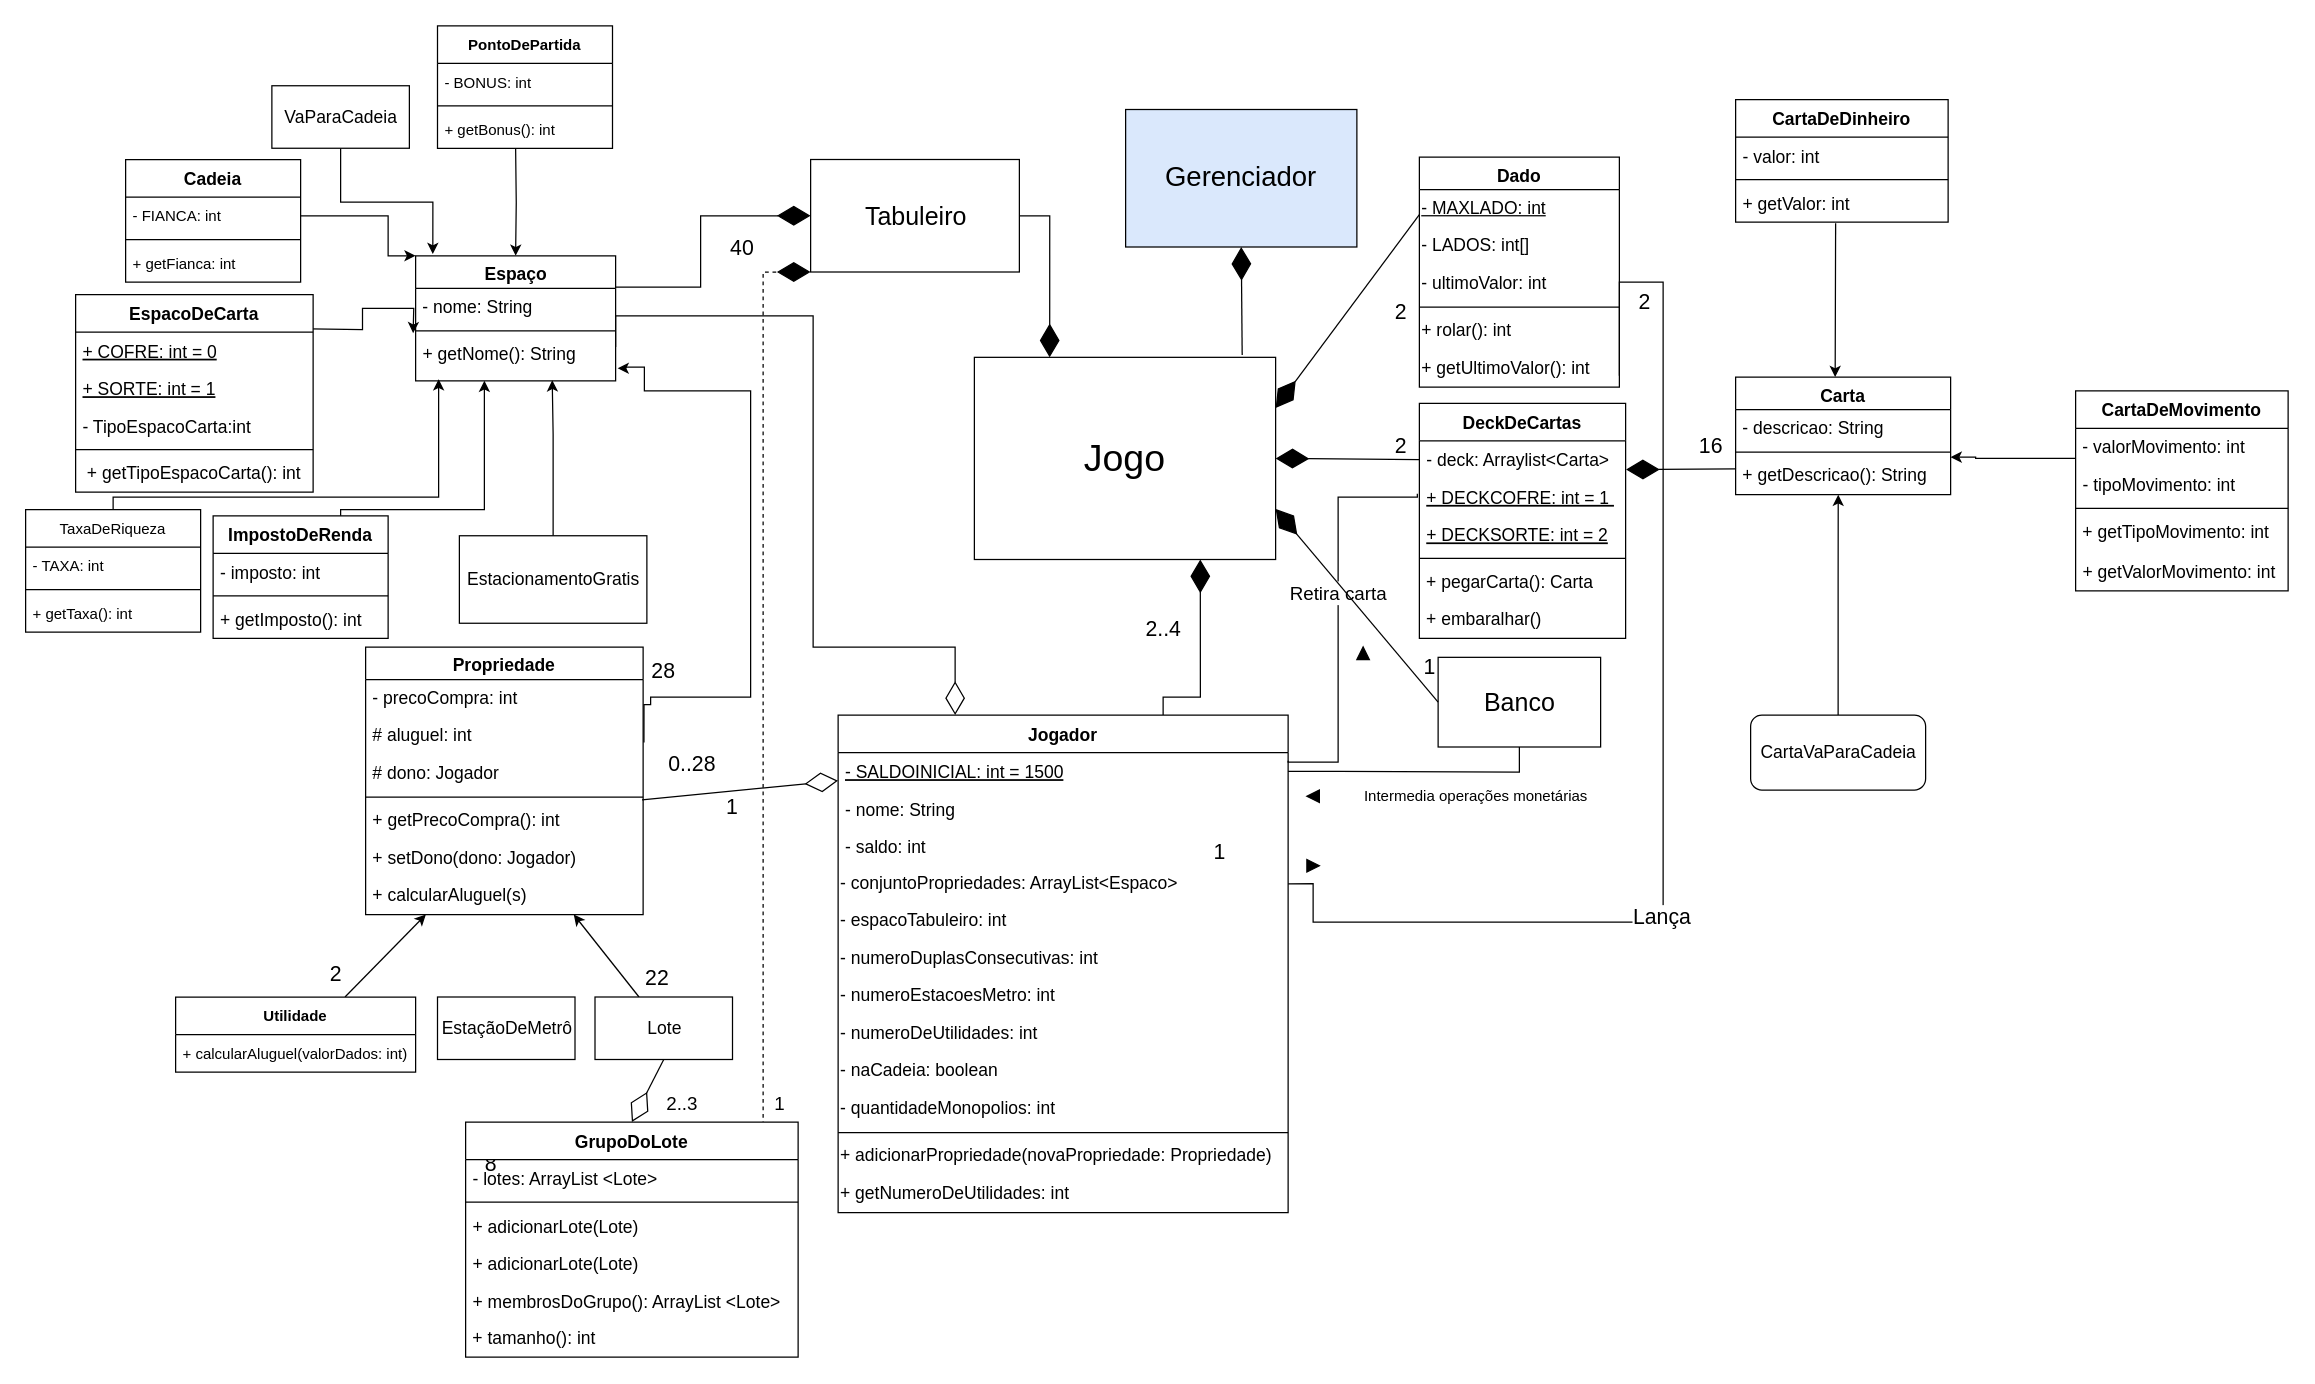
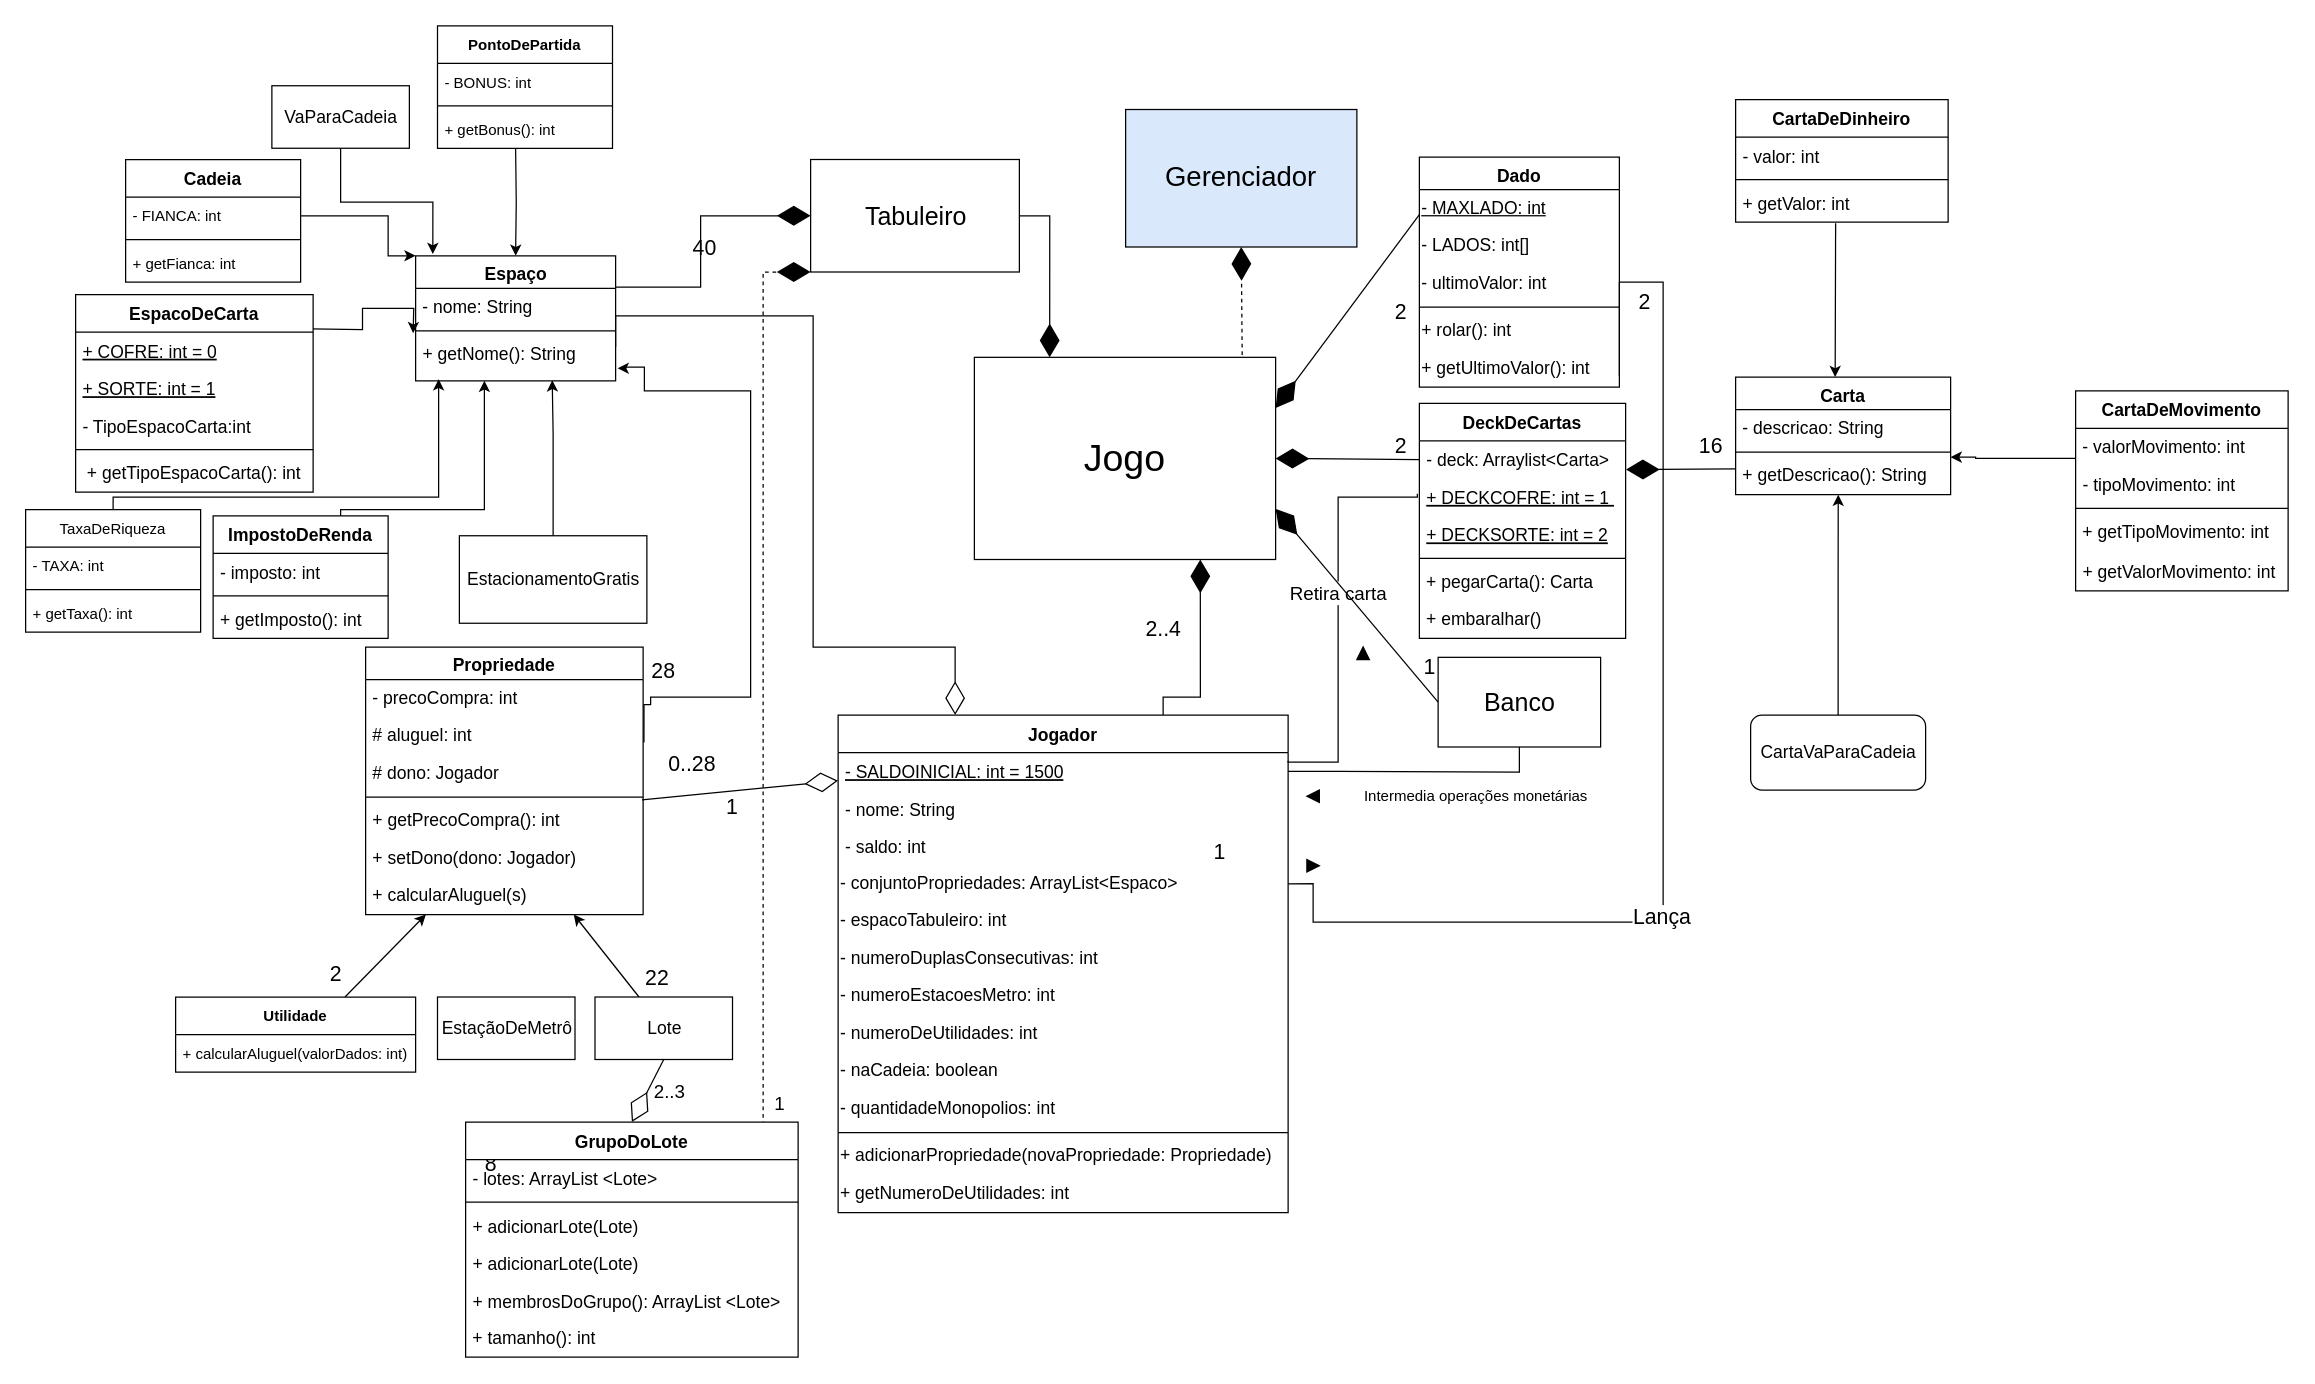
(741, 247) -> (704, 247)
(1242, 316) -> (1242, 316)
(682, 1103) -> (669, 1091)
